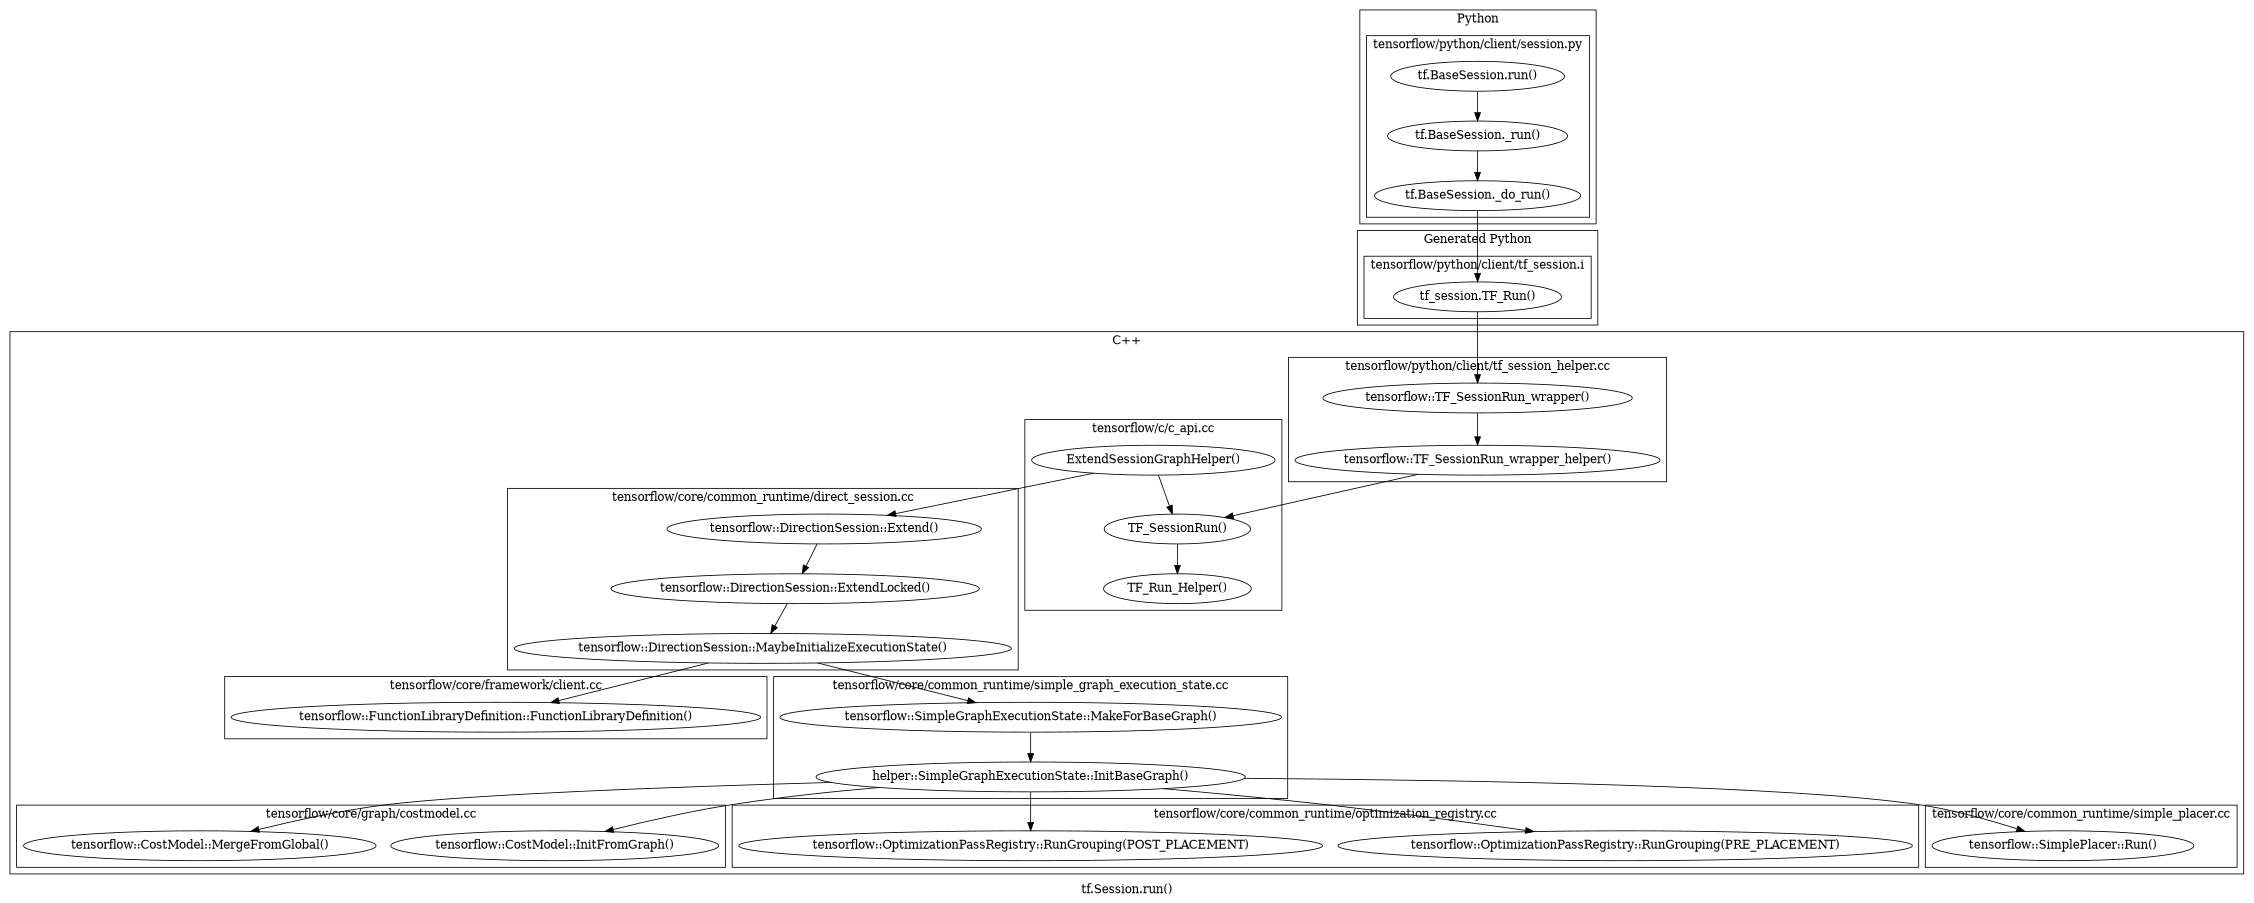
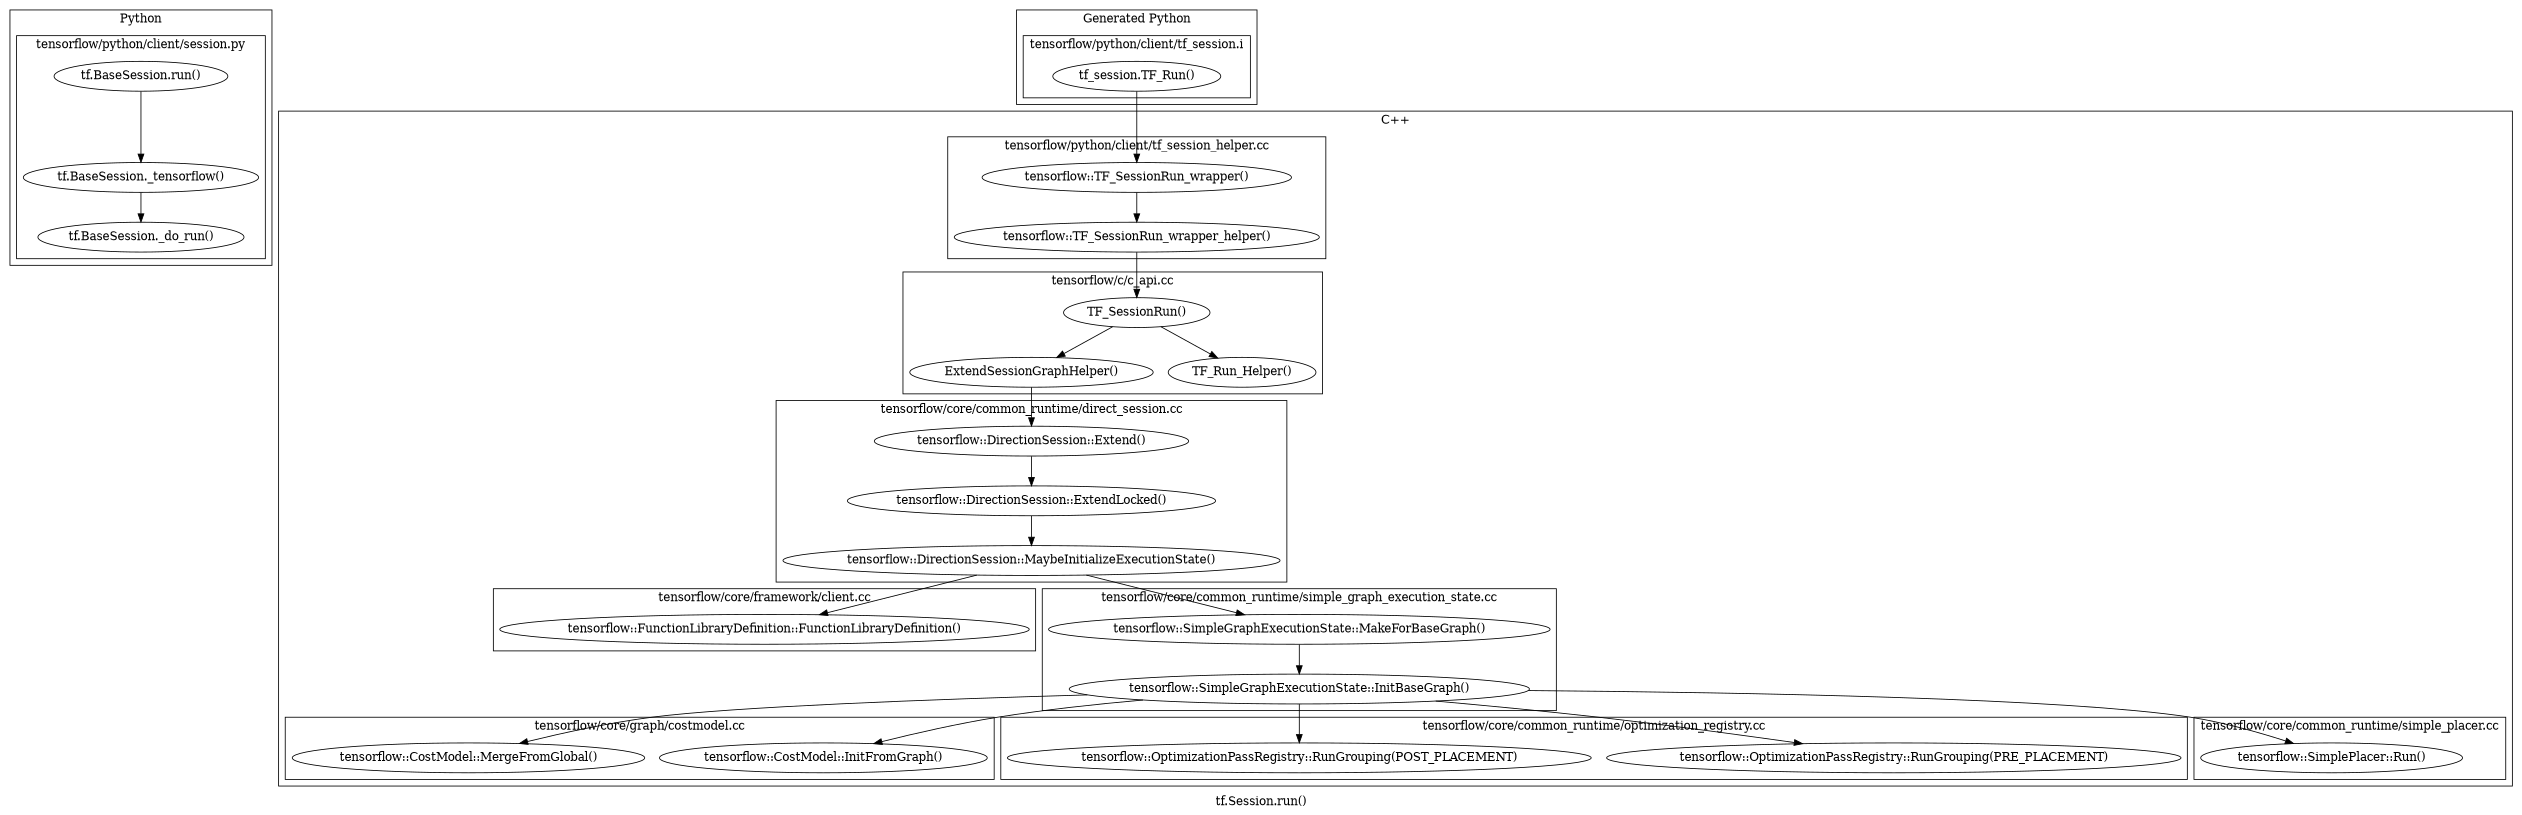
(1478, 136) -> (141, 177)
(1478, 242) -> none
(1164, 491) -> (1088, 340)
(1031, 777) -> (1299, 689)
